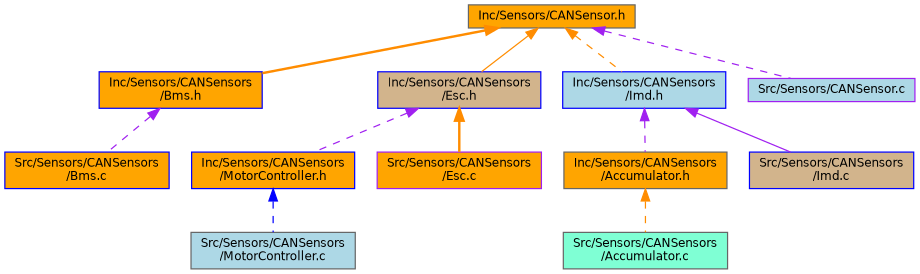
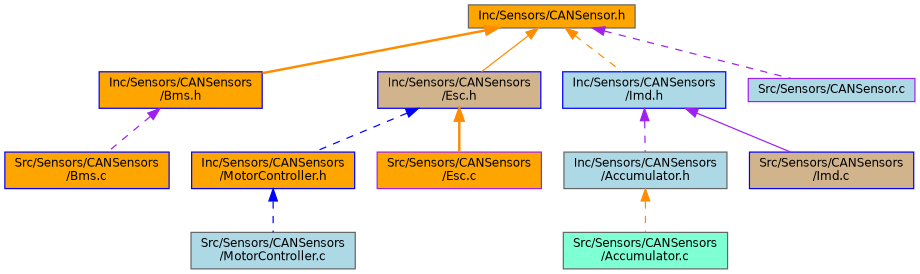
(360, 133) -> (360, 133)
(645, 170) -> (645, 170)
